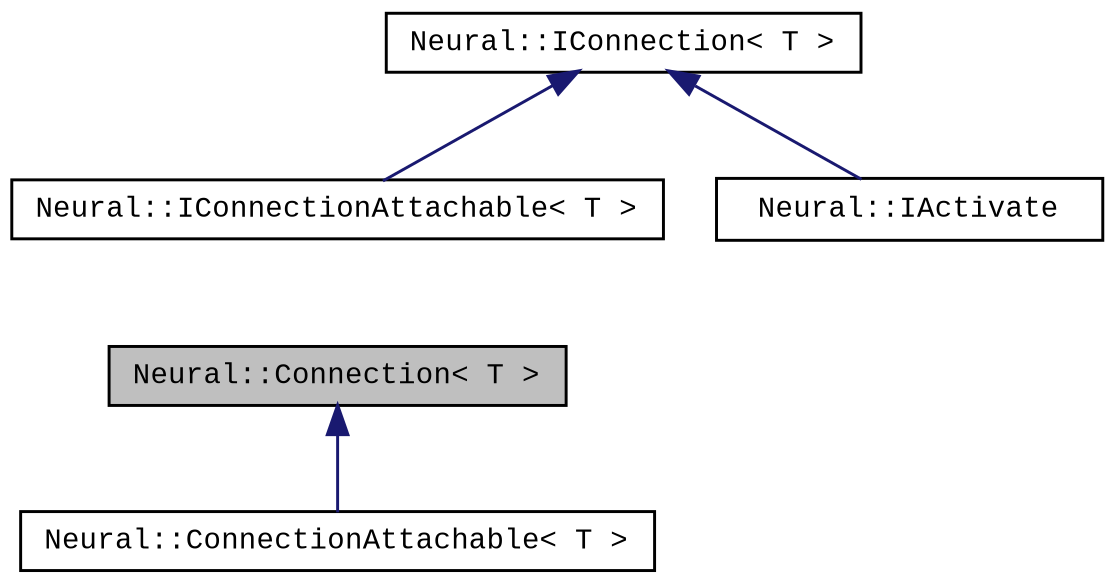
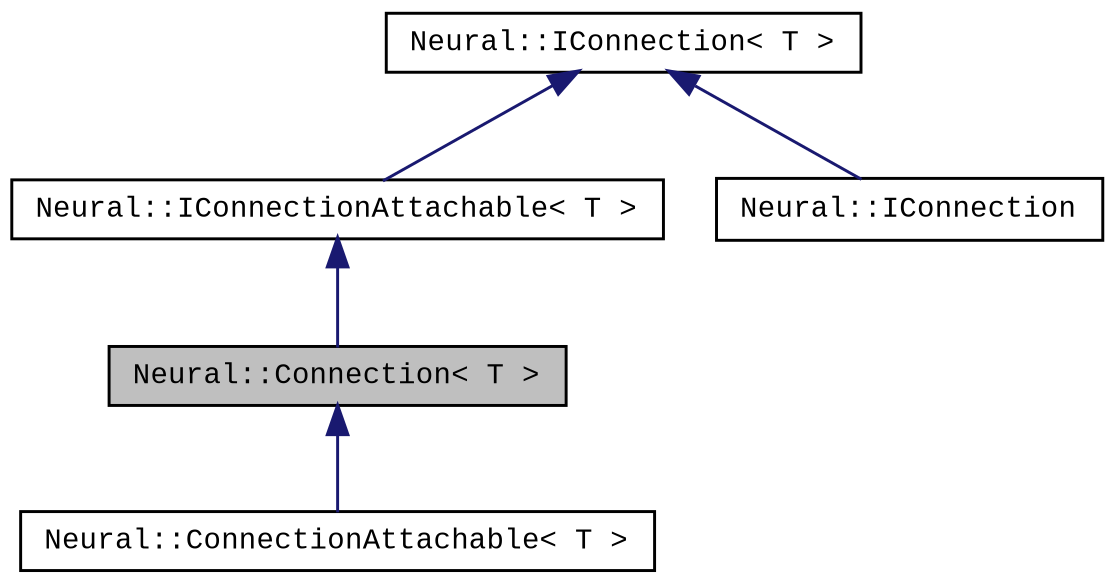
(910, 209) -> (910, 209)
none -> (338, 308)
